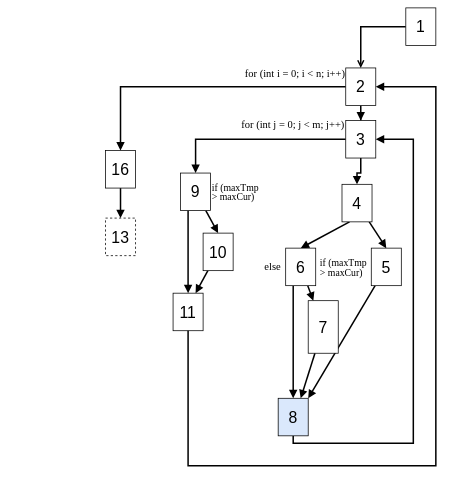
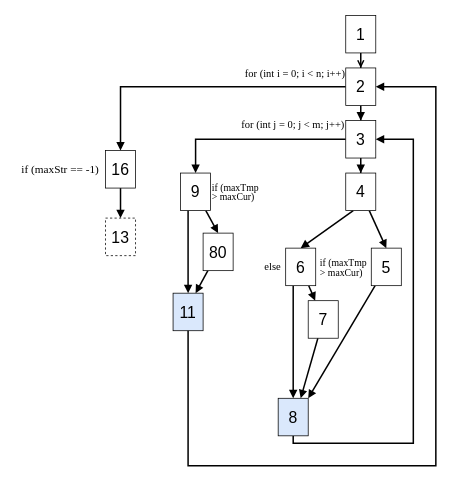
(420, 27) -> (360, 34)
none -> (60, 169)
(357, 203) -> (360, 192)
(218, 252) -> (218, 252)
(188, 312) -> (188, 312)
(323, 327) -> (323, 319)
